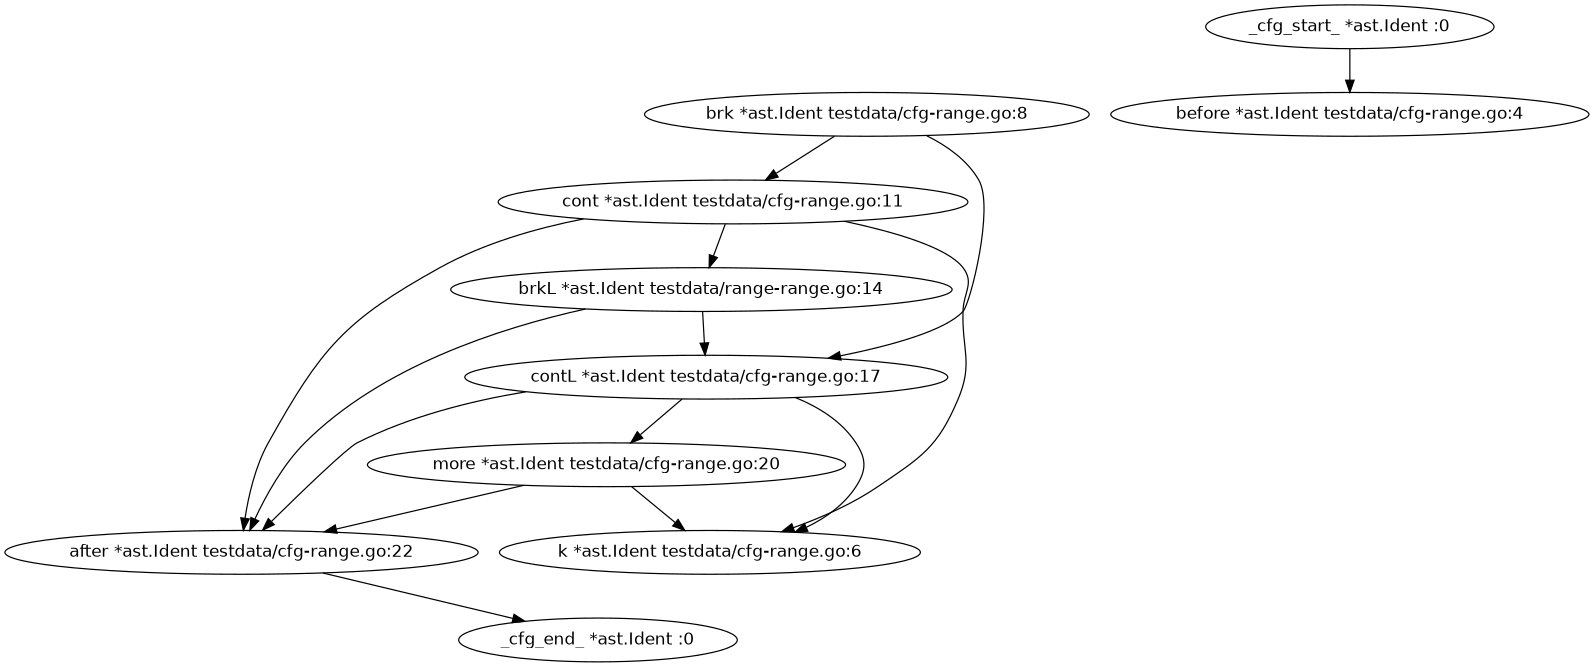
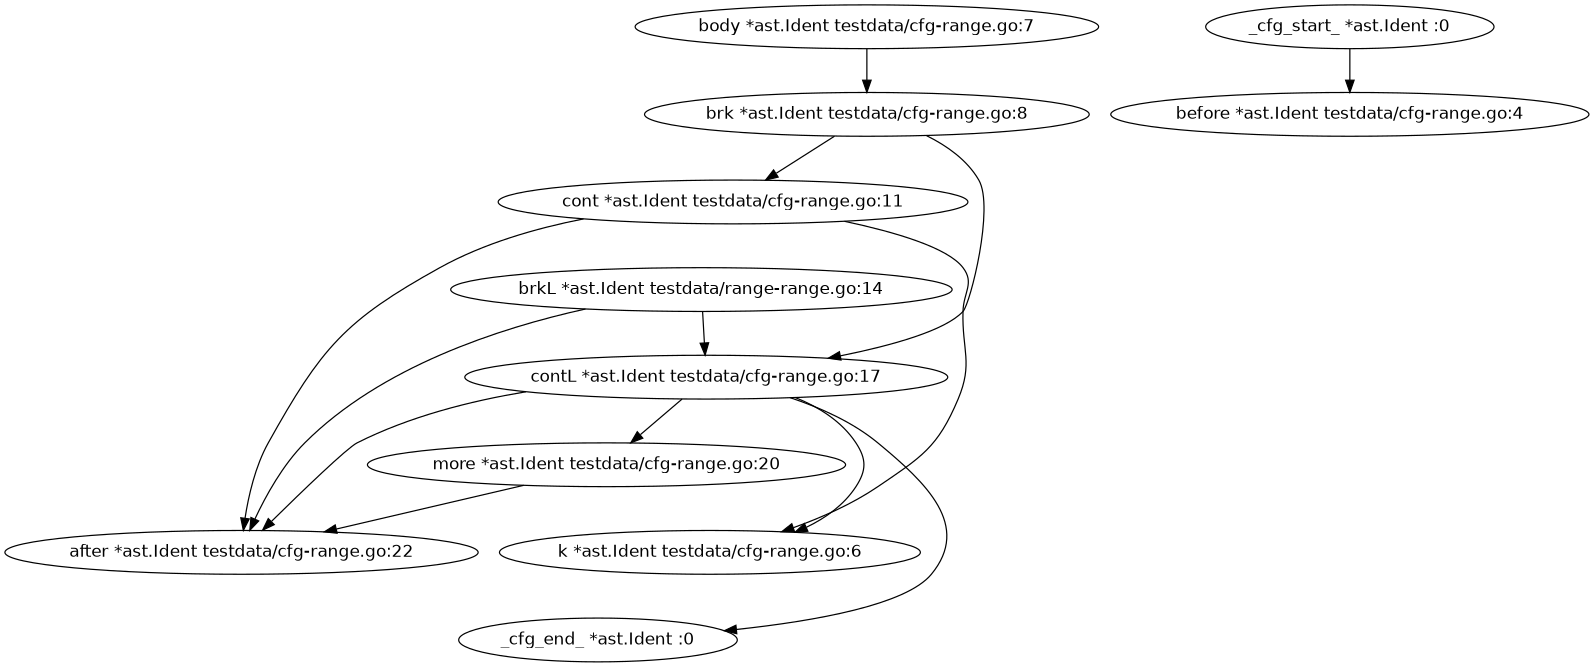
none -> (867, 27)
(719, 240) -> none
(653, 505) -> none
(418, 596) -> (944, 550)
